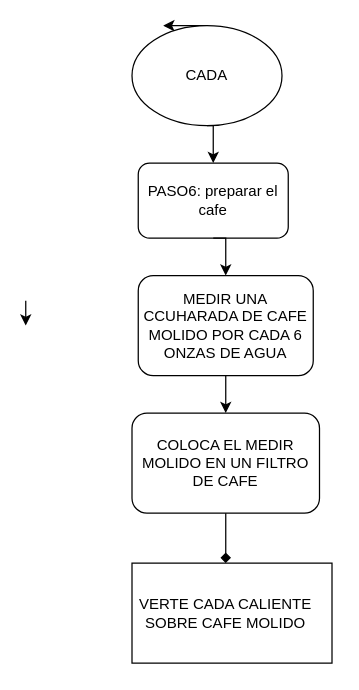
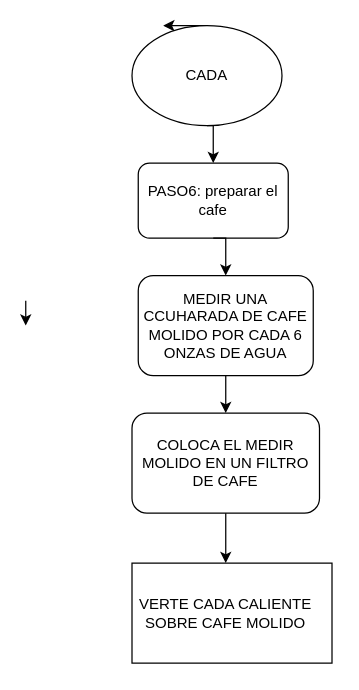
(226, 552) -> (226, 553)
